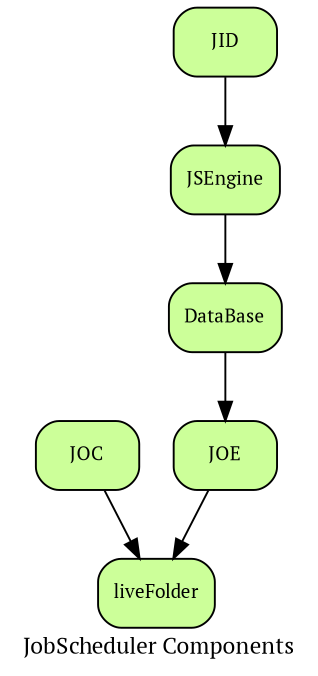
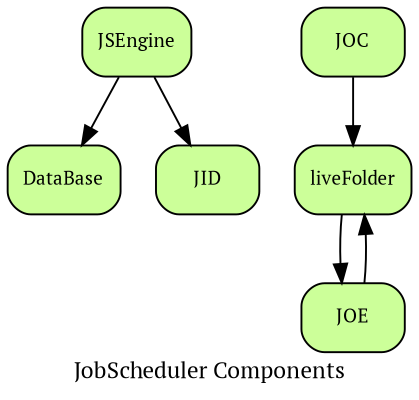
(225, 102) -> (168, 103)
(225, 377) -> (340, 239)
